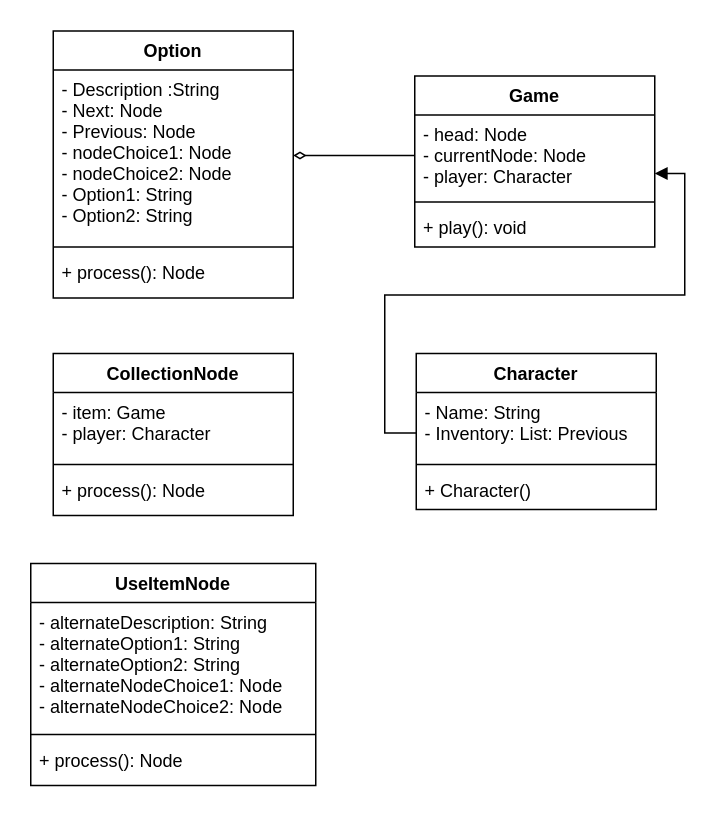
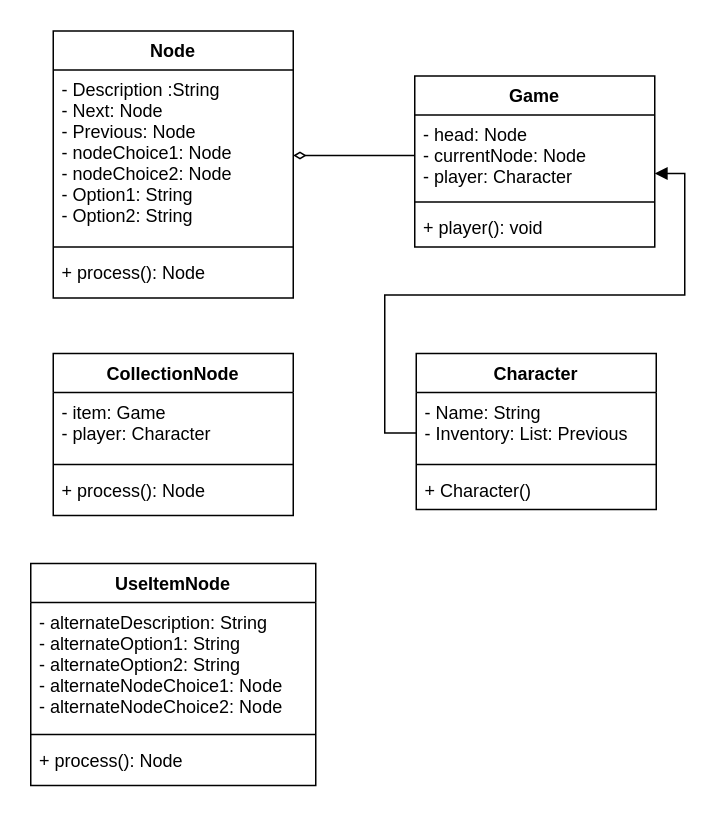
(173, 51) -> (173, 51)
(482, 228) -> (492, 228)
